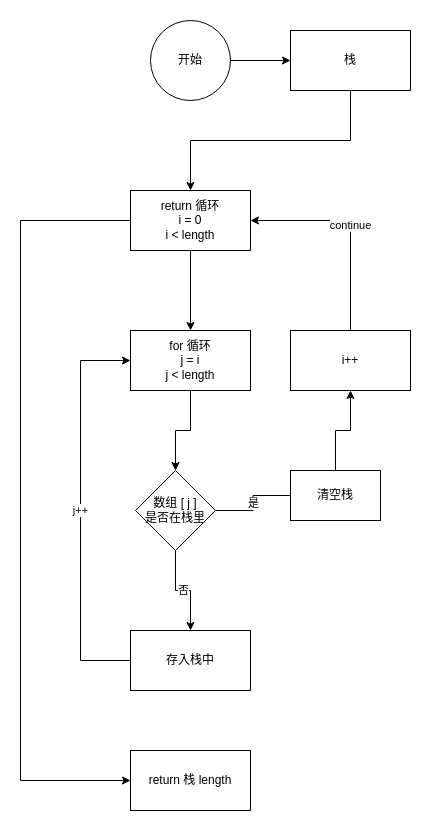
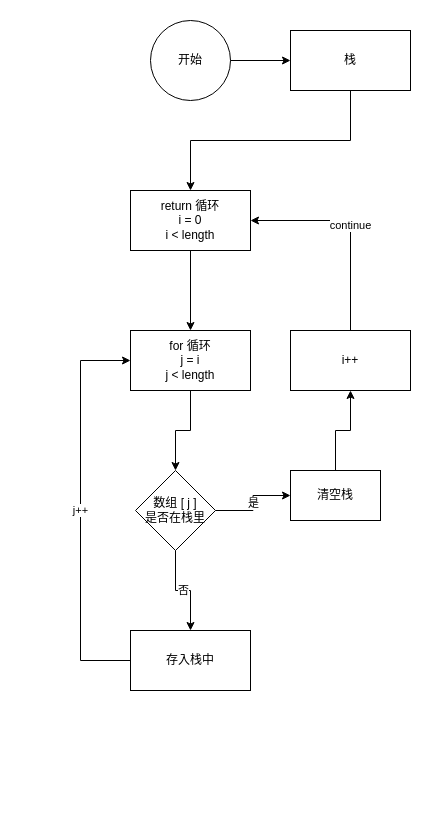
(284, 496) -> (282, 496)
(21, 497) -> none
(191, 781) -> none
